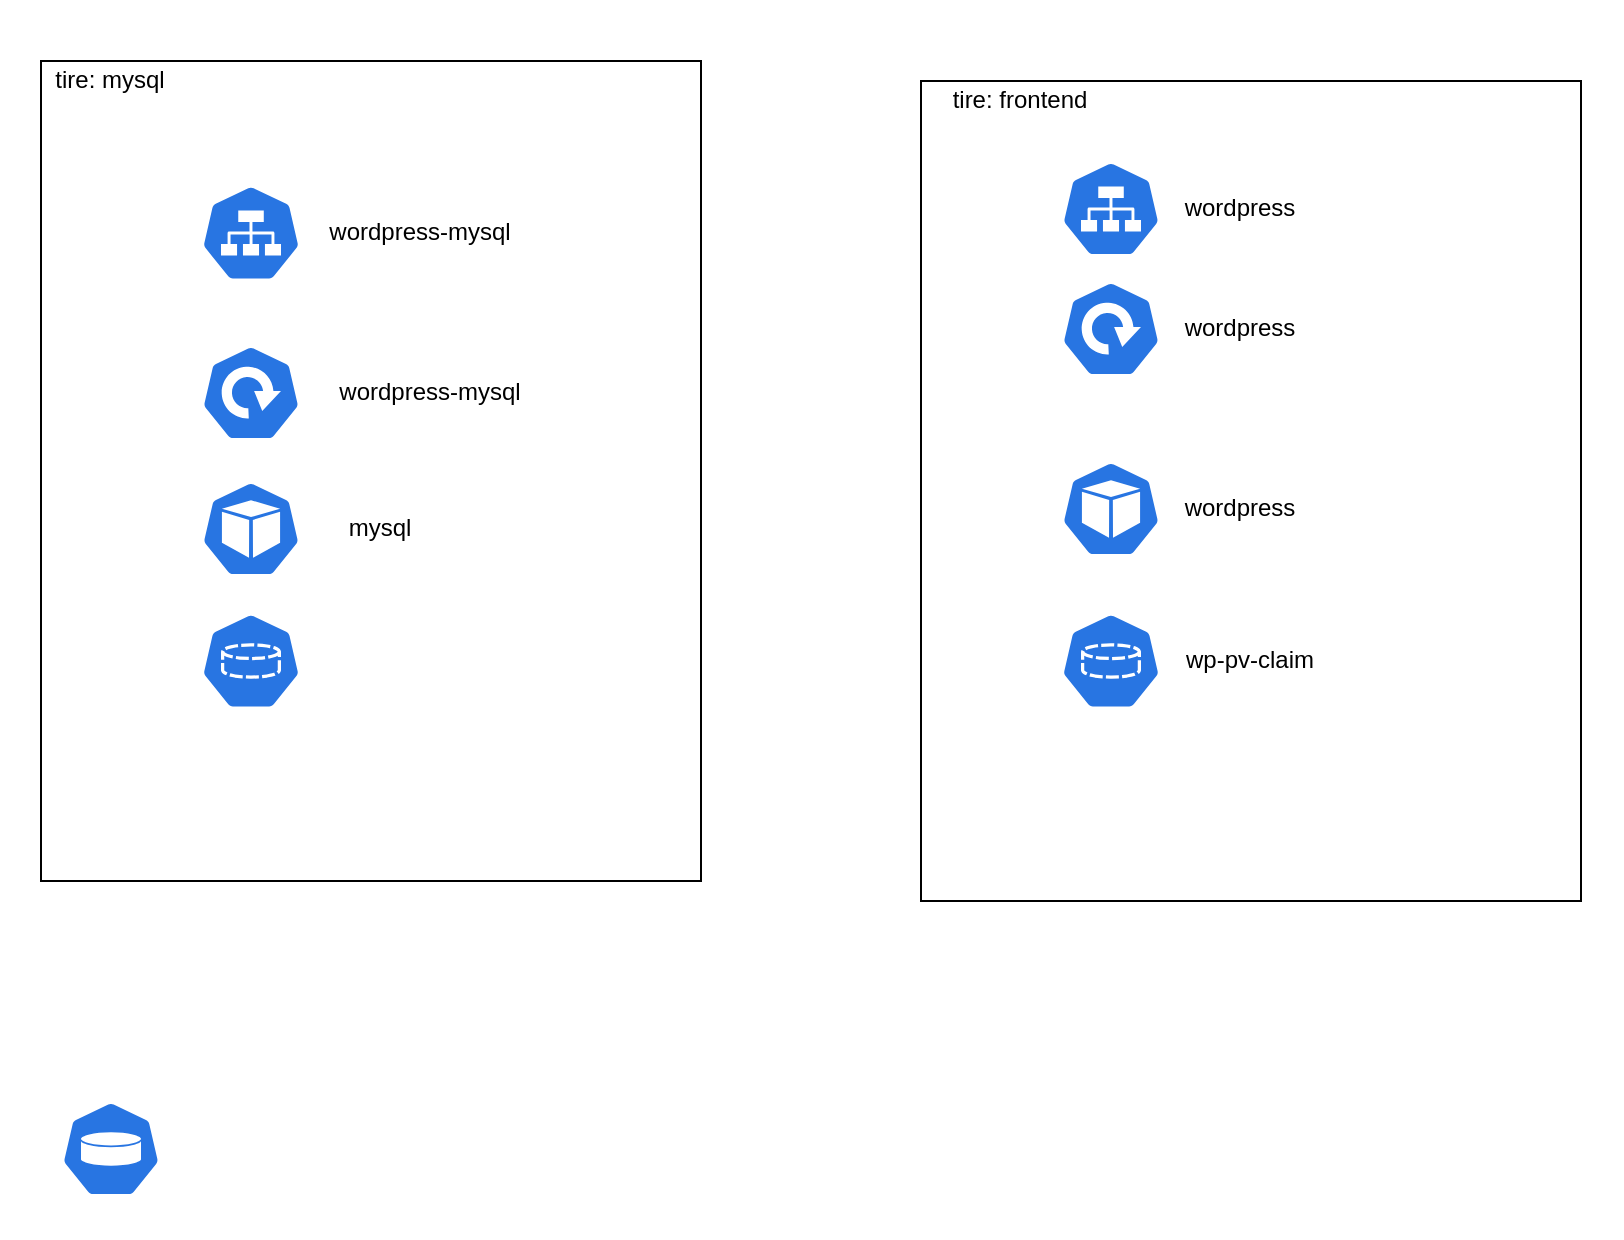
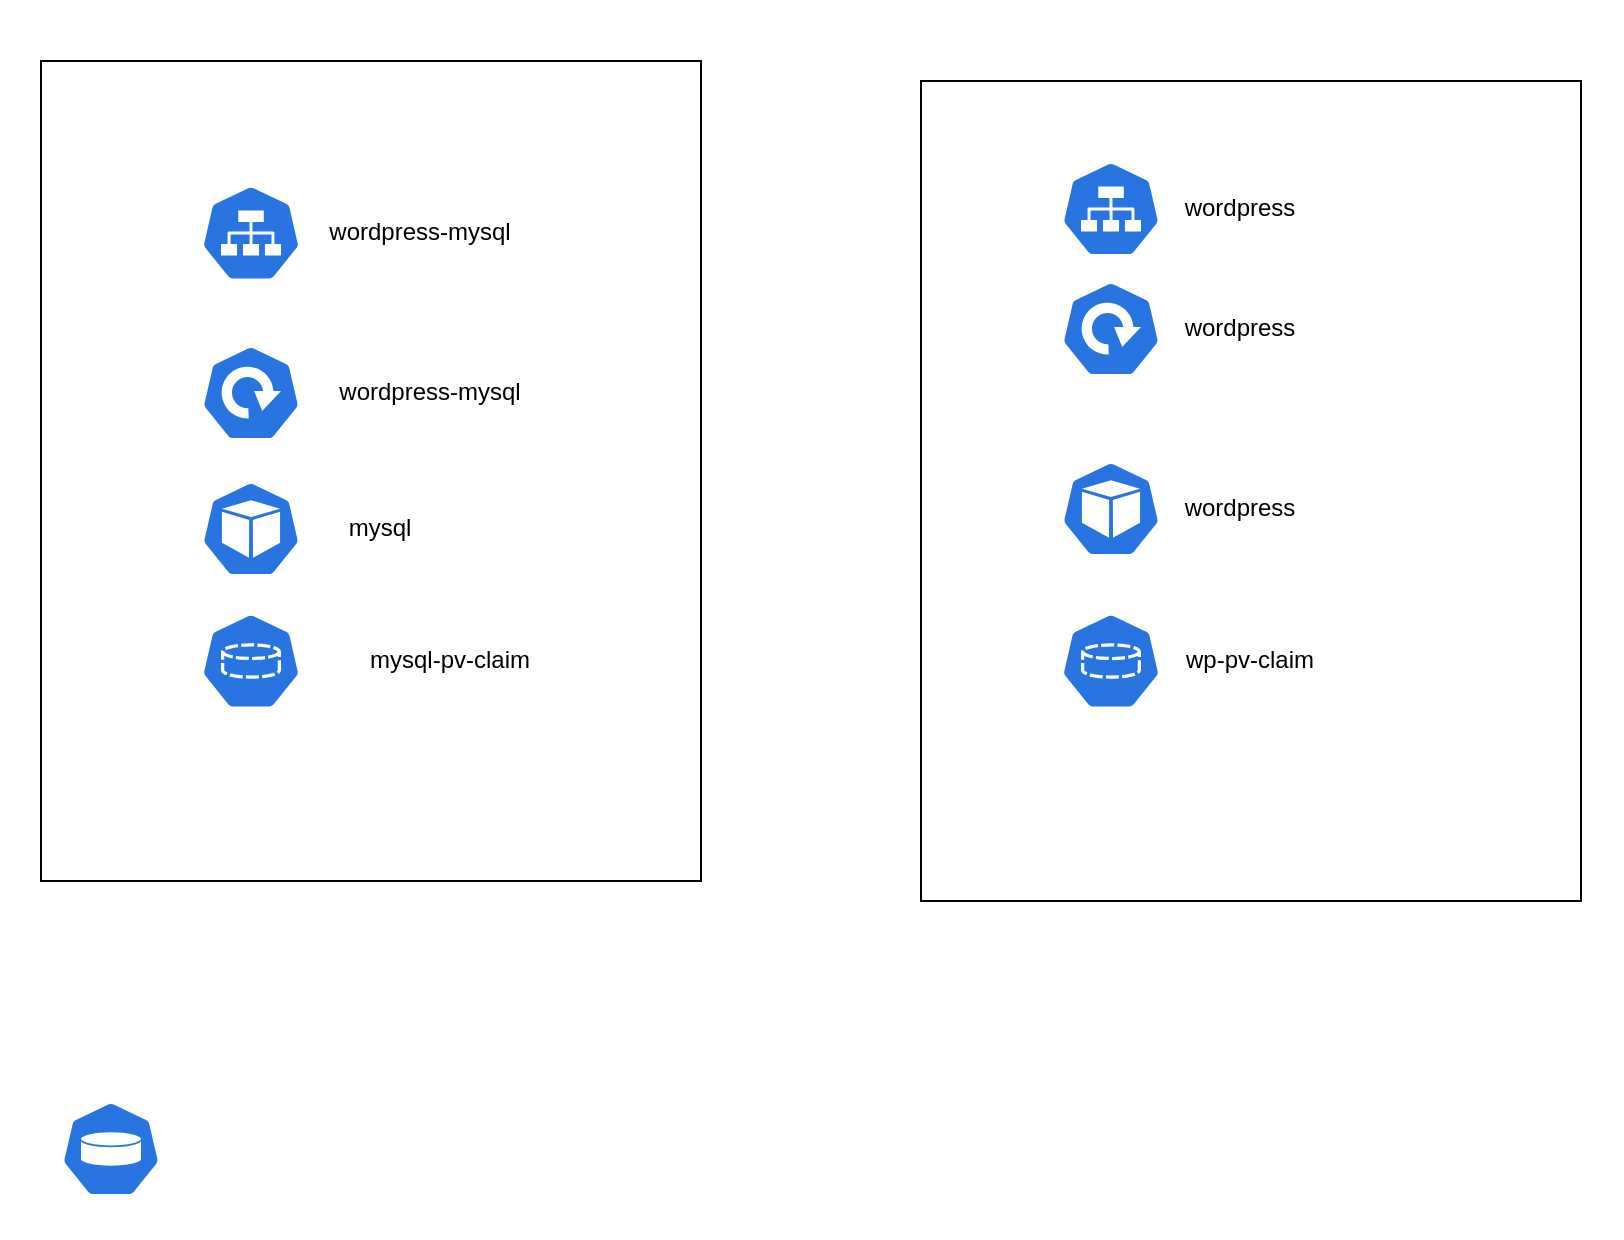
(111, 81) -> none
(1021, 101) -> none
none -> (451, 661)
